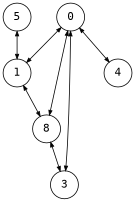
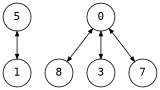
(44, 45) -> none
(118, 73) -> (143, 73)
(32, 101) -> none
(55, 157) -> none
